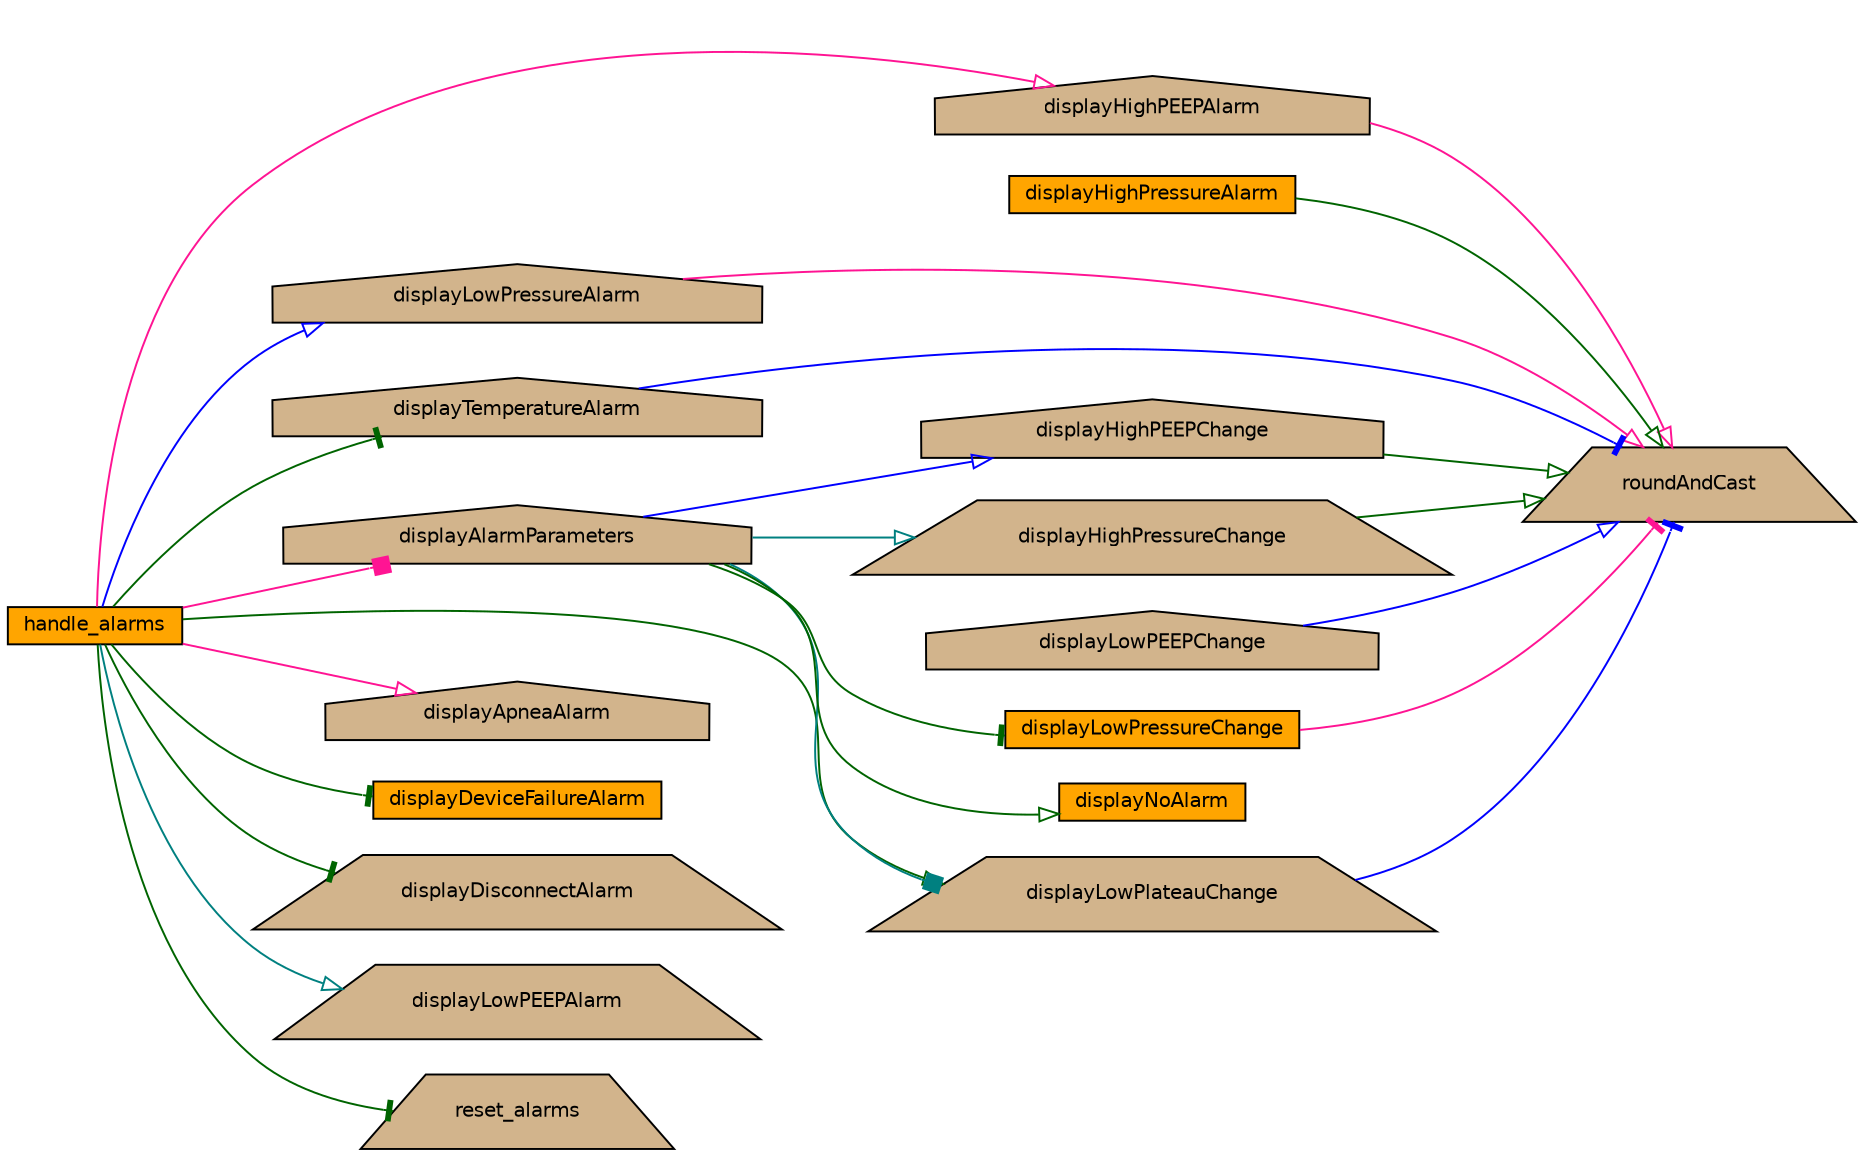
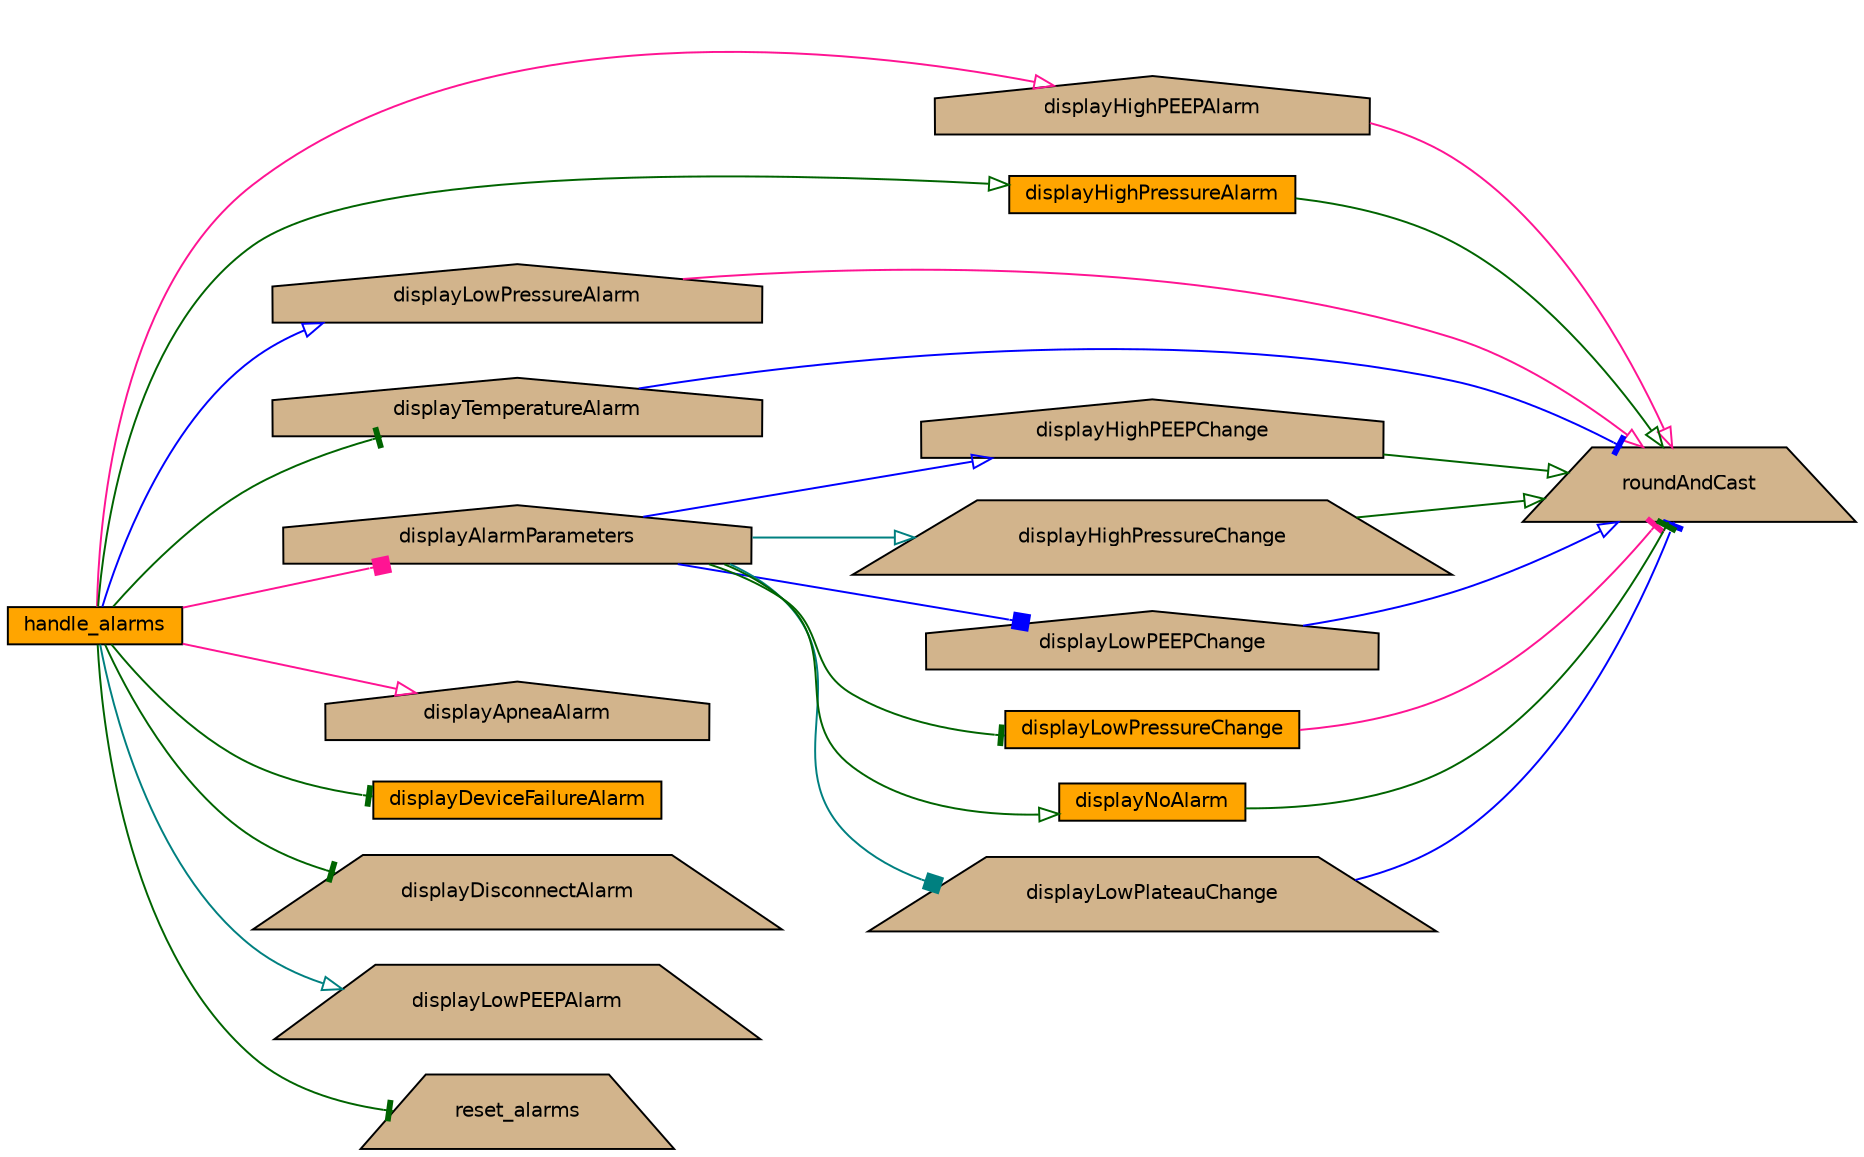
none -> (843, 592)
(625, 621) -> (415, 196)
none -> (1497, 737)
